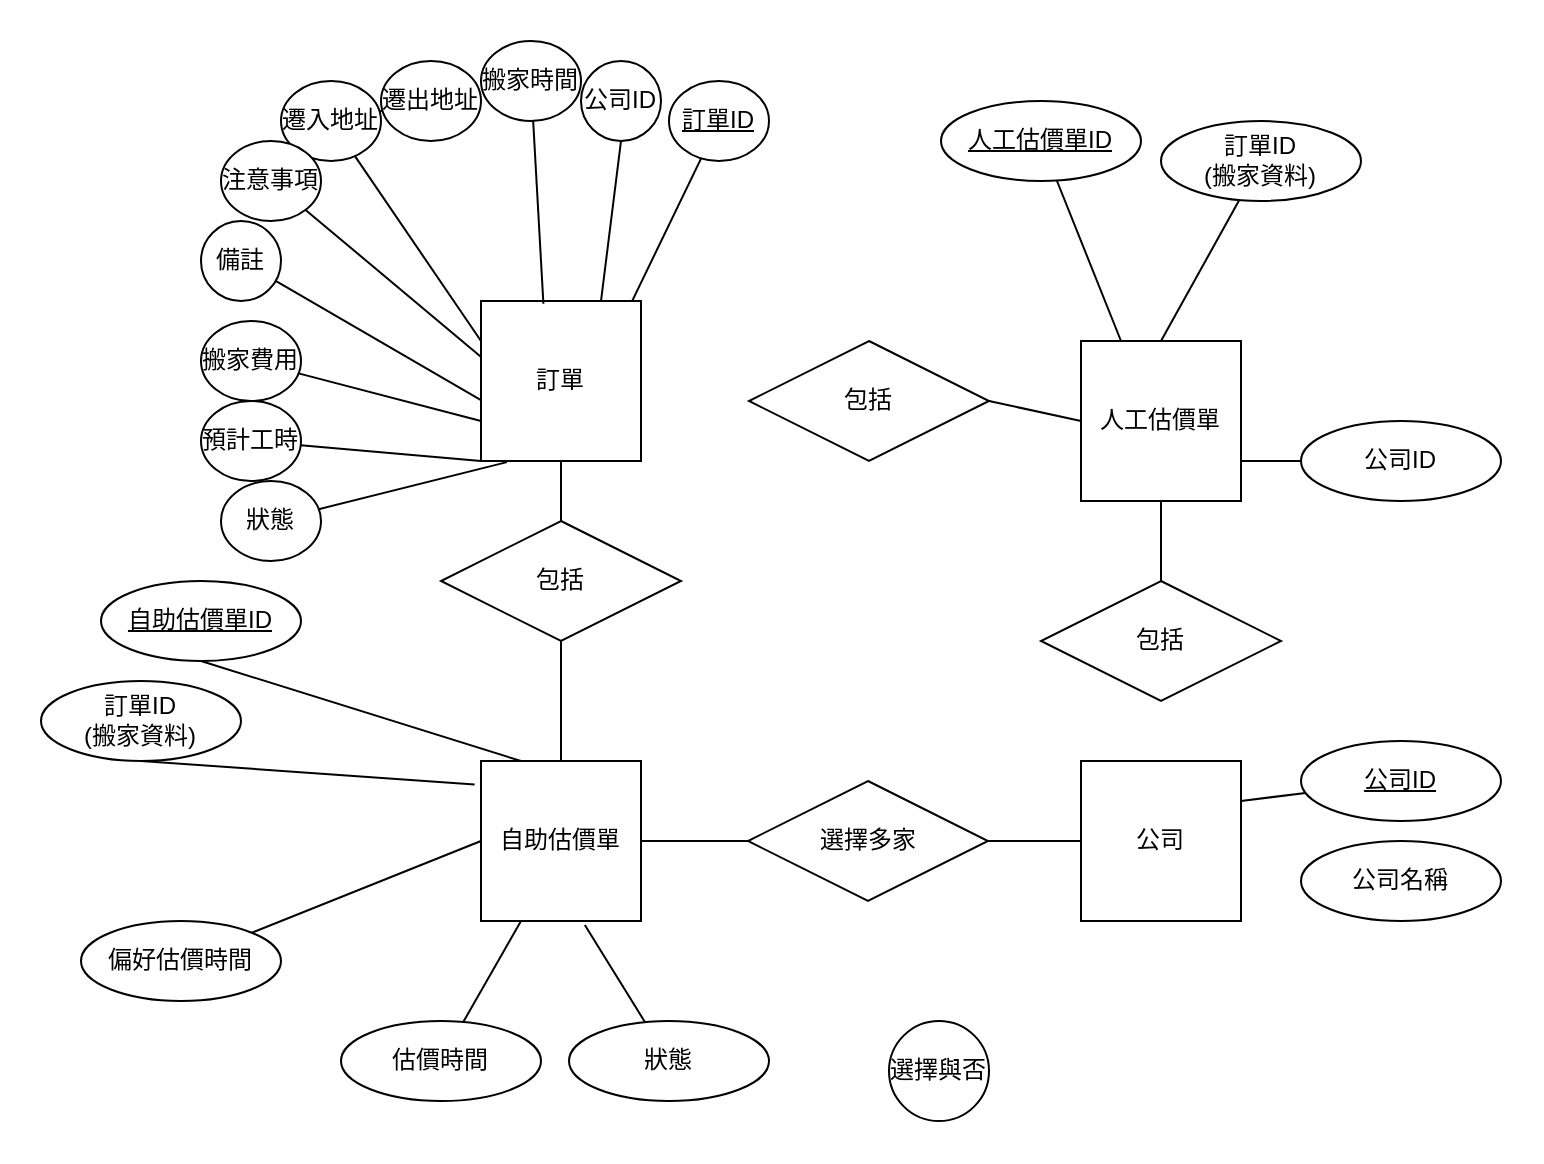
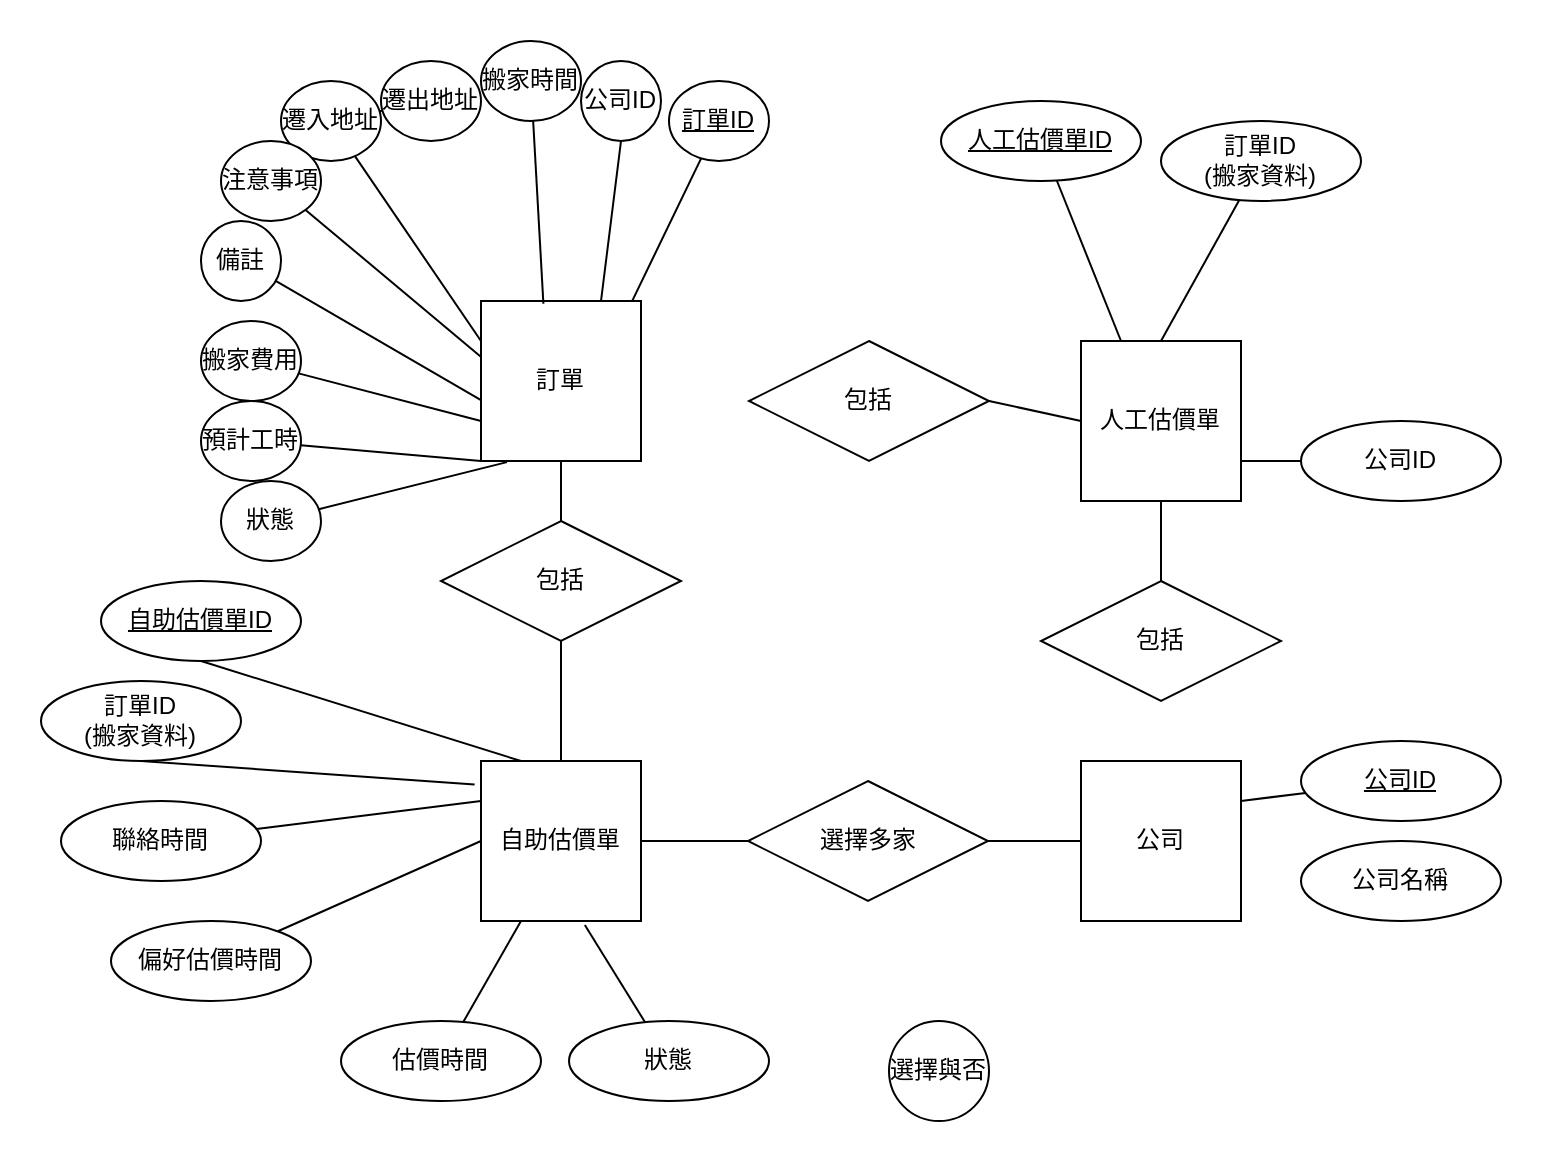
none -> (369, 815)
none -> (161, 841)
(181, 961) -> (211, 961)
